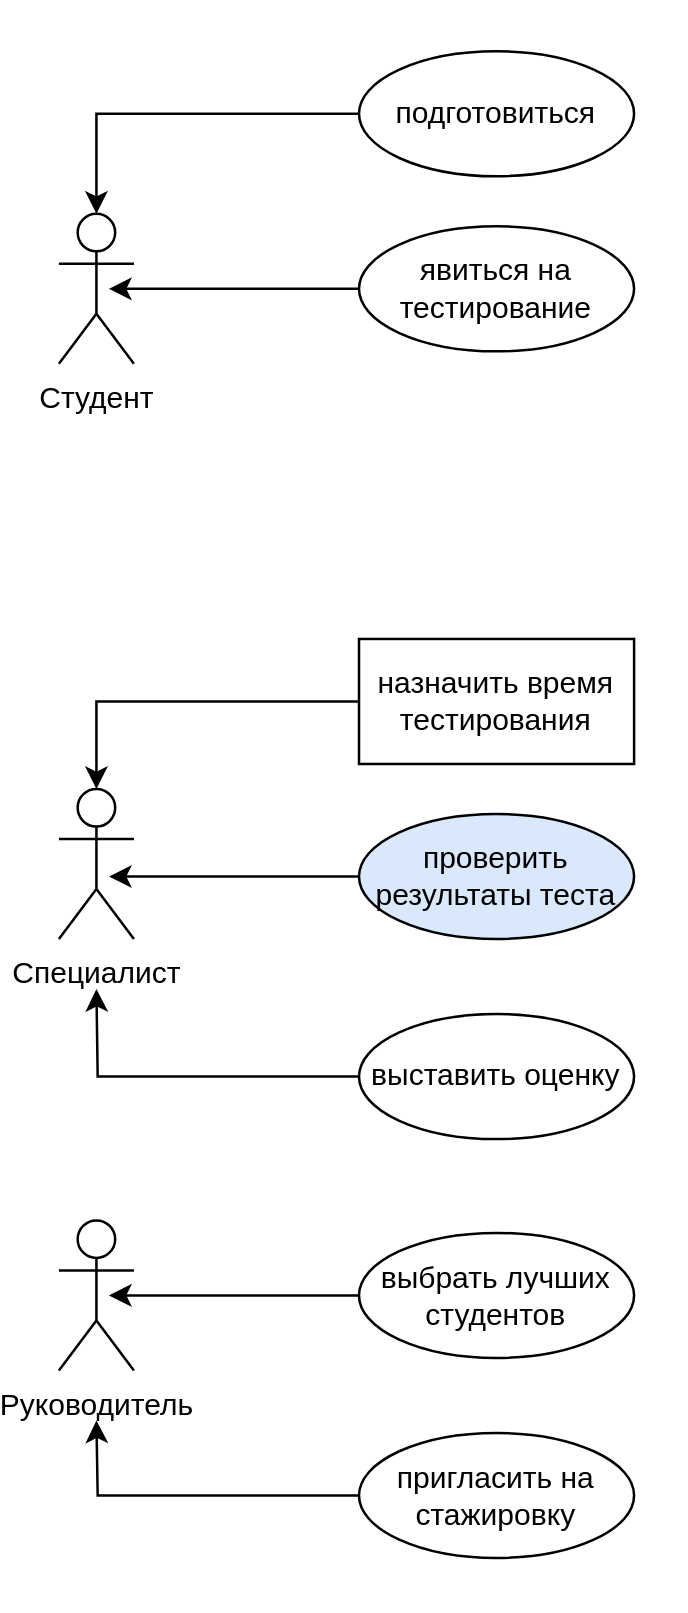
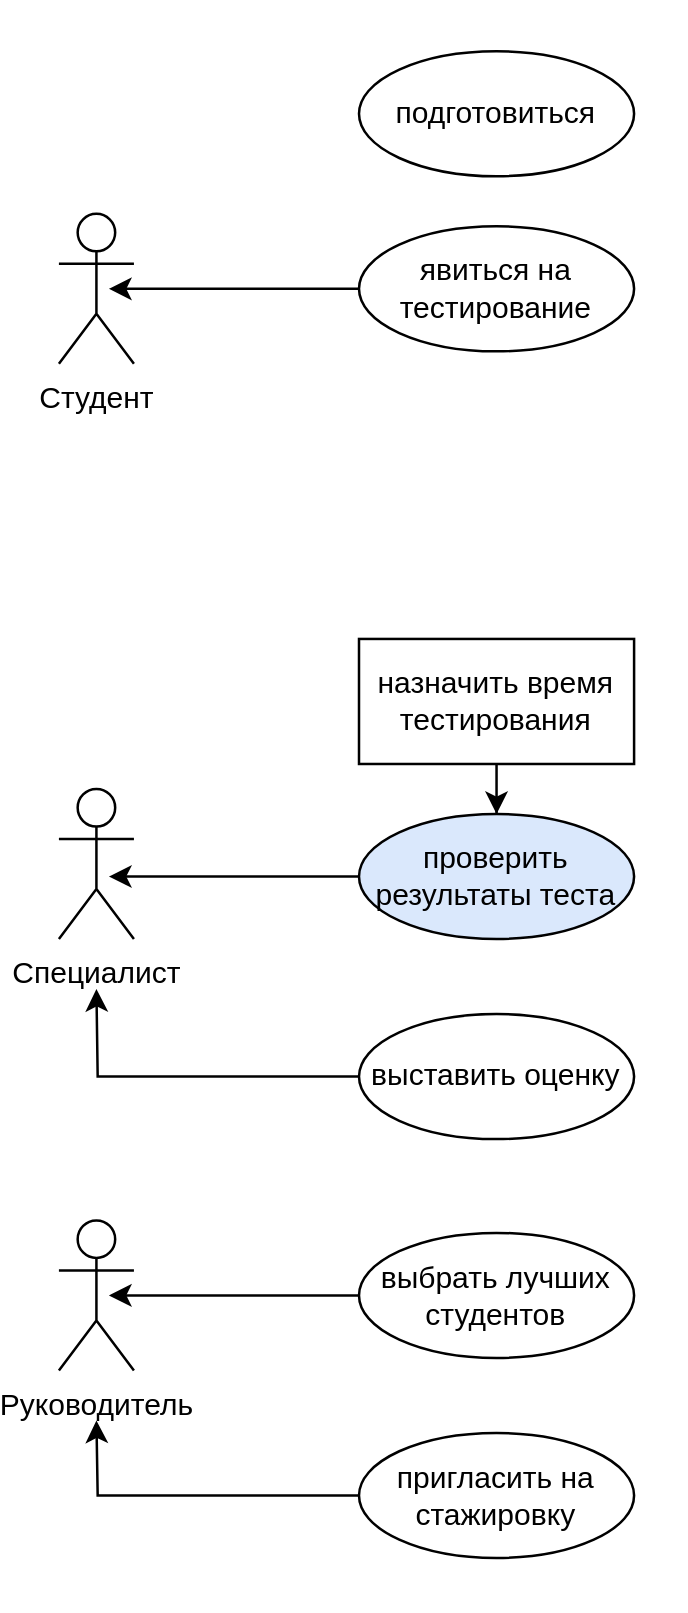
(185, 114) -> none
(192, 701) -> (496, 797)
